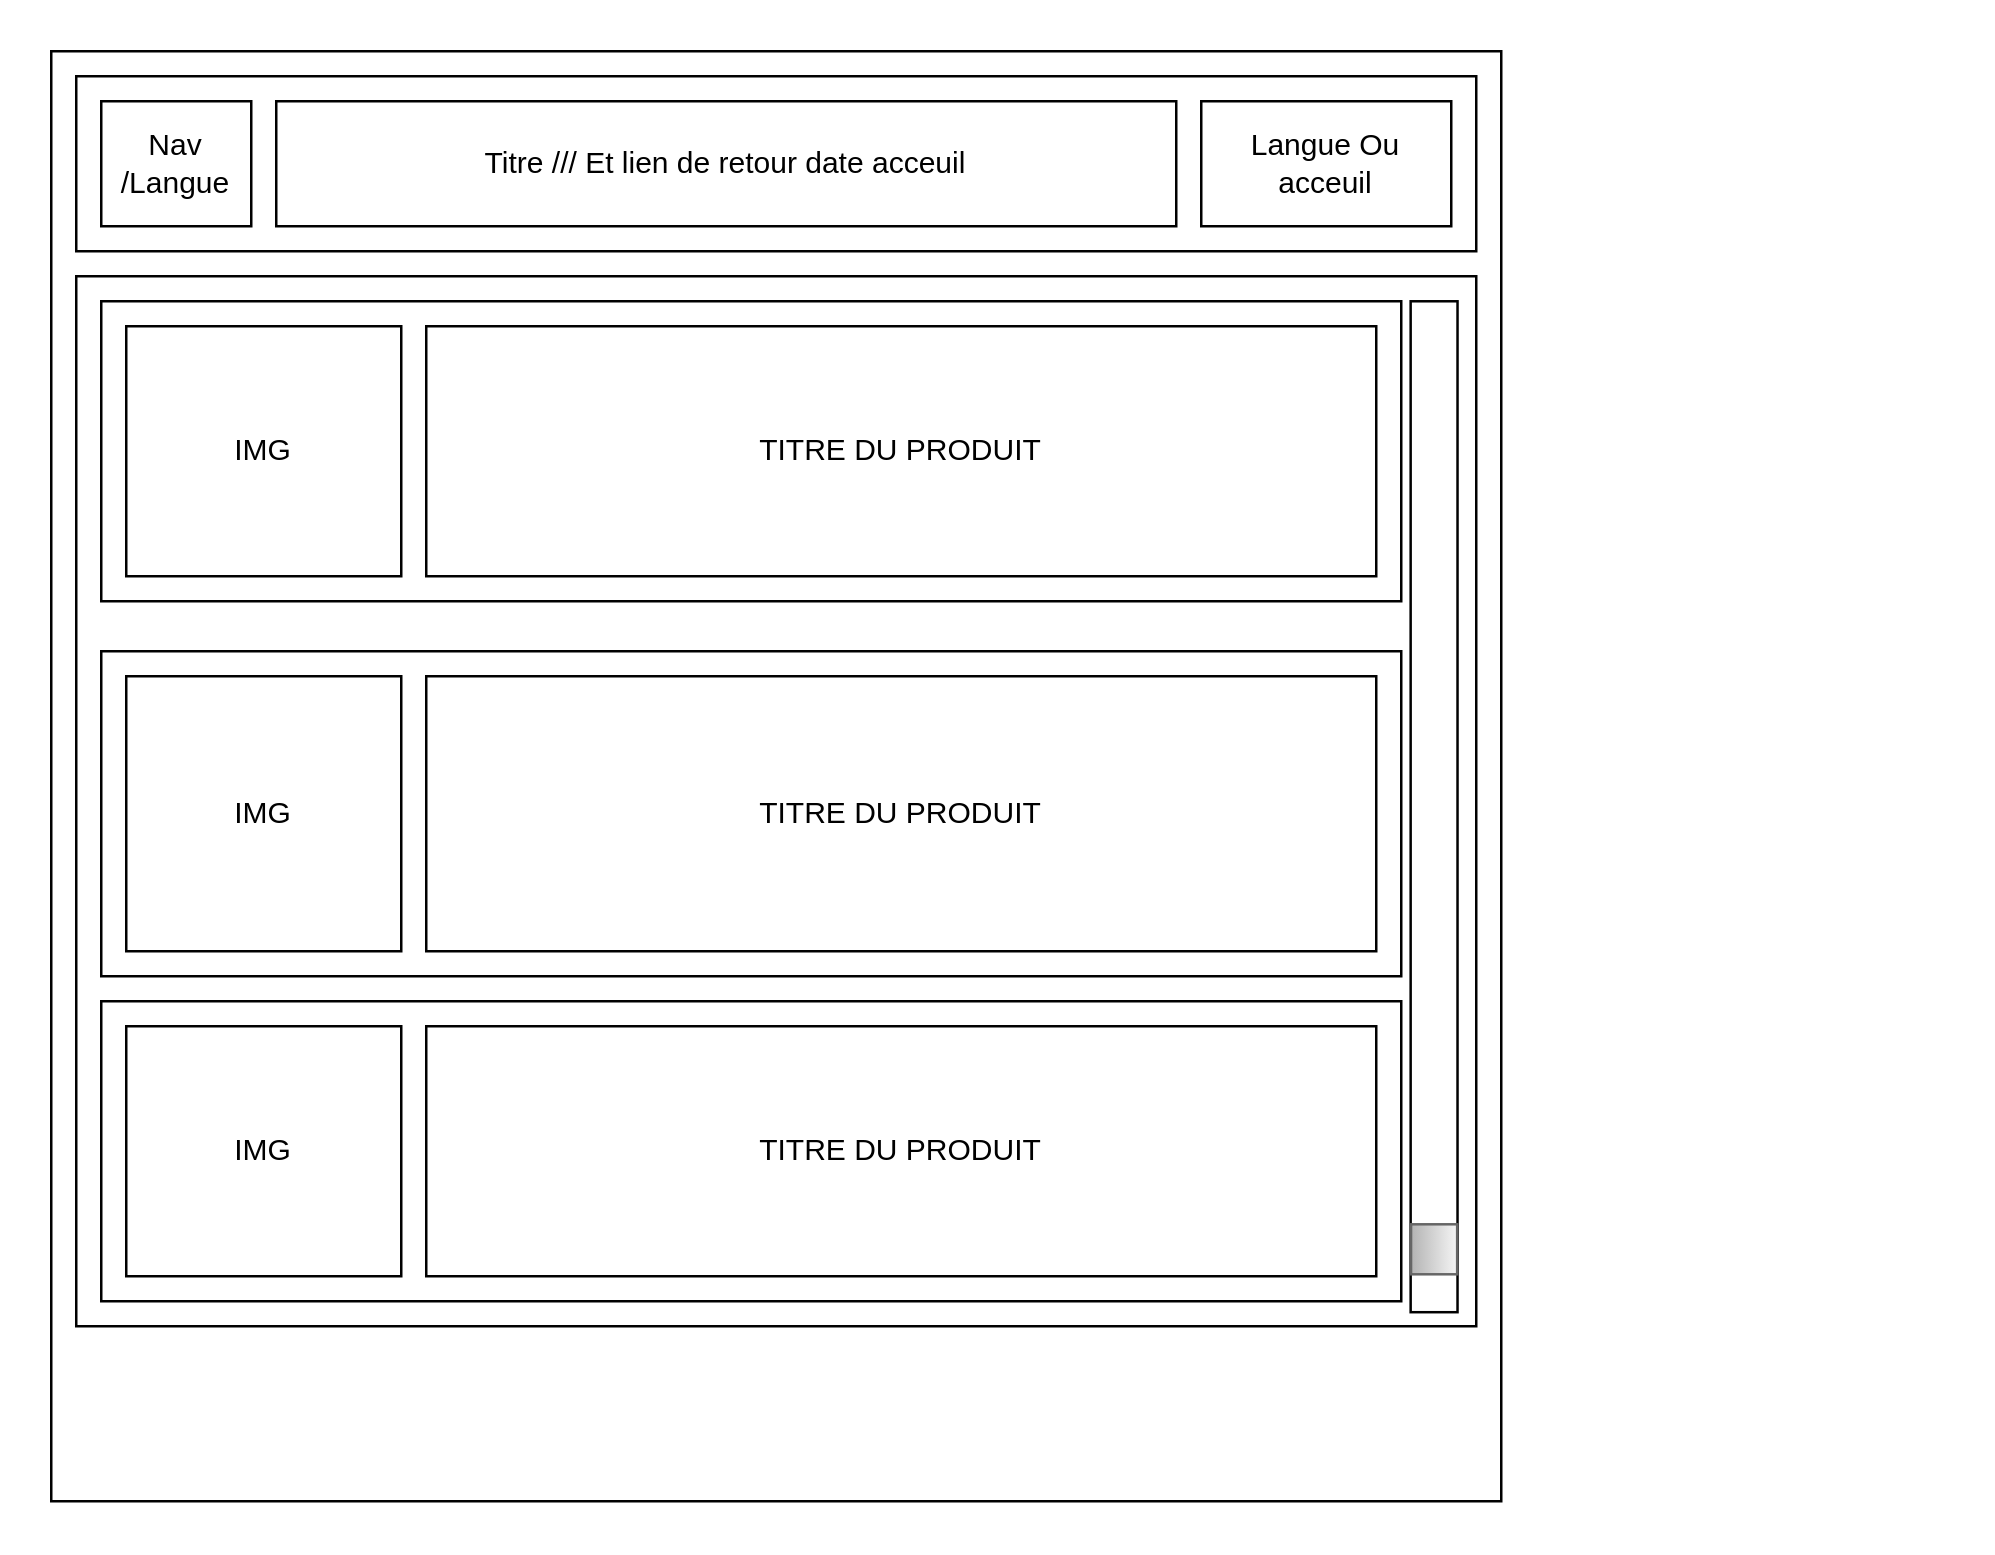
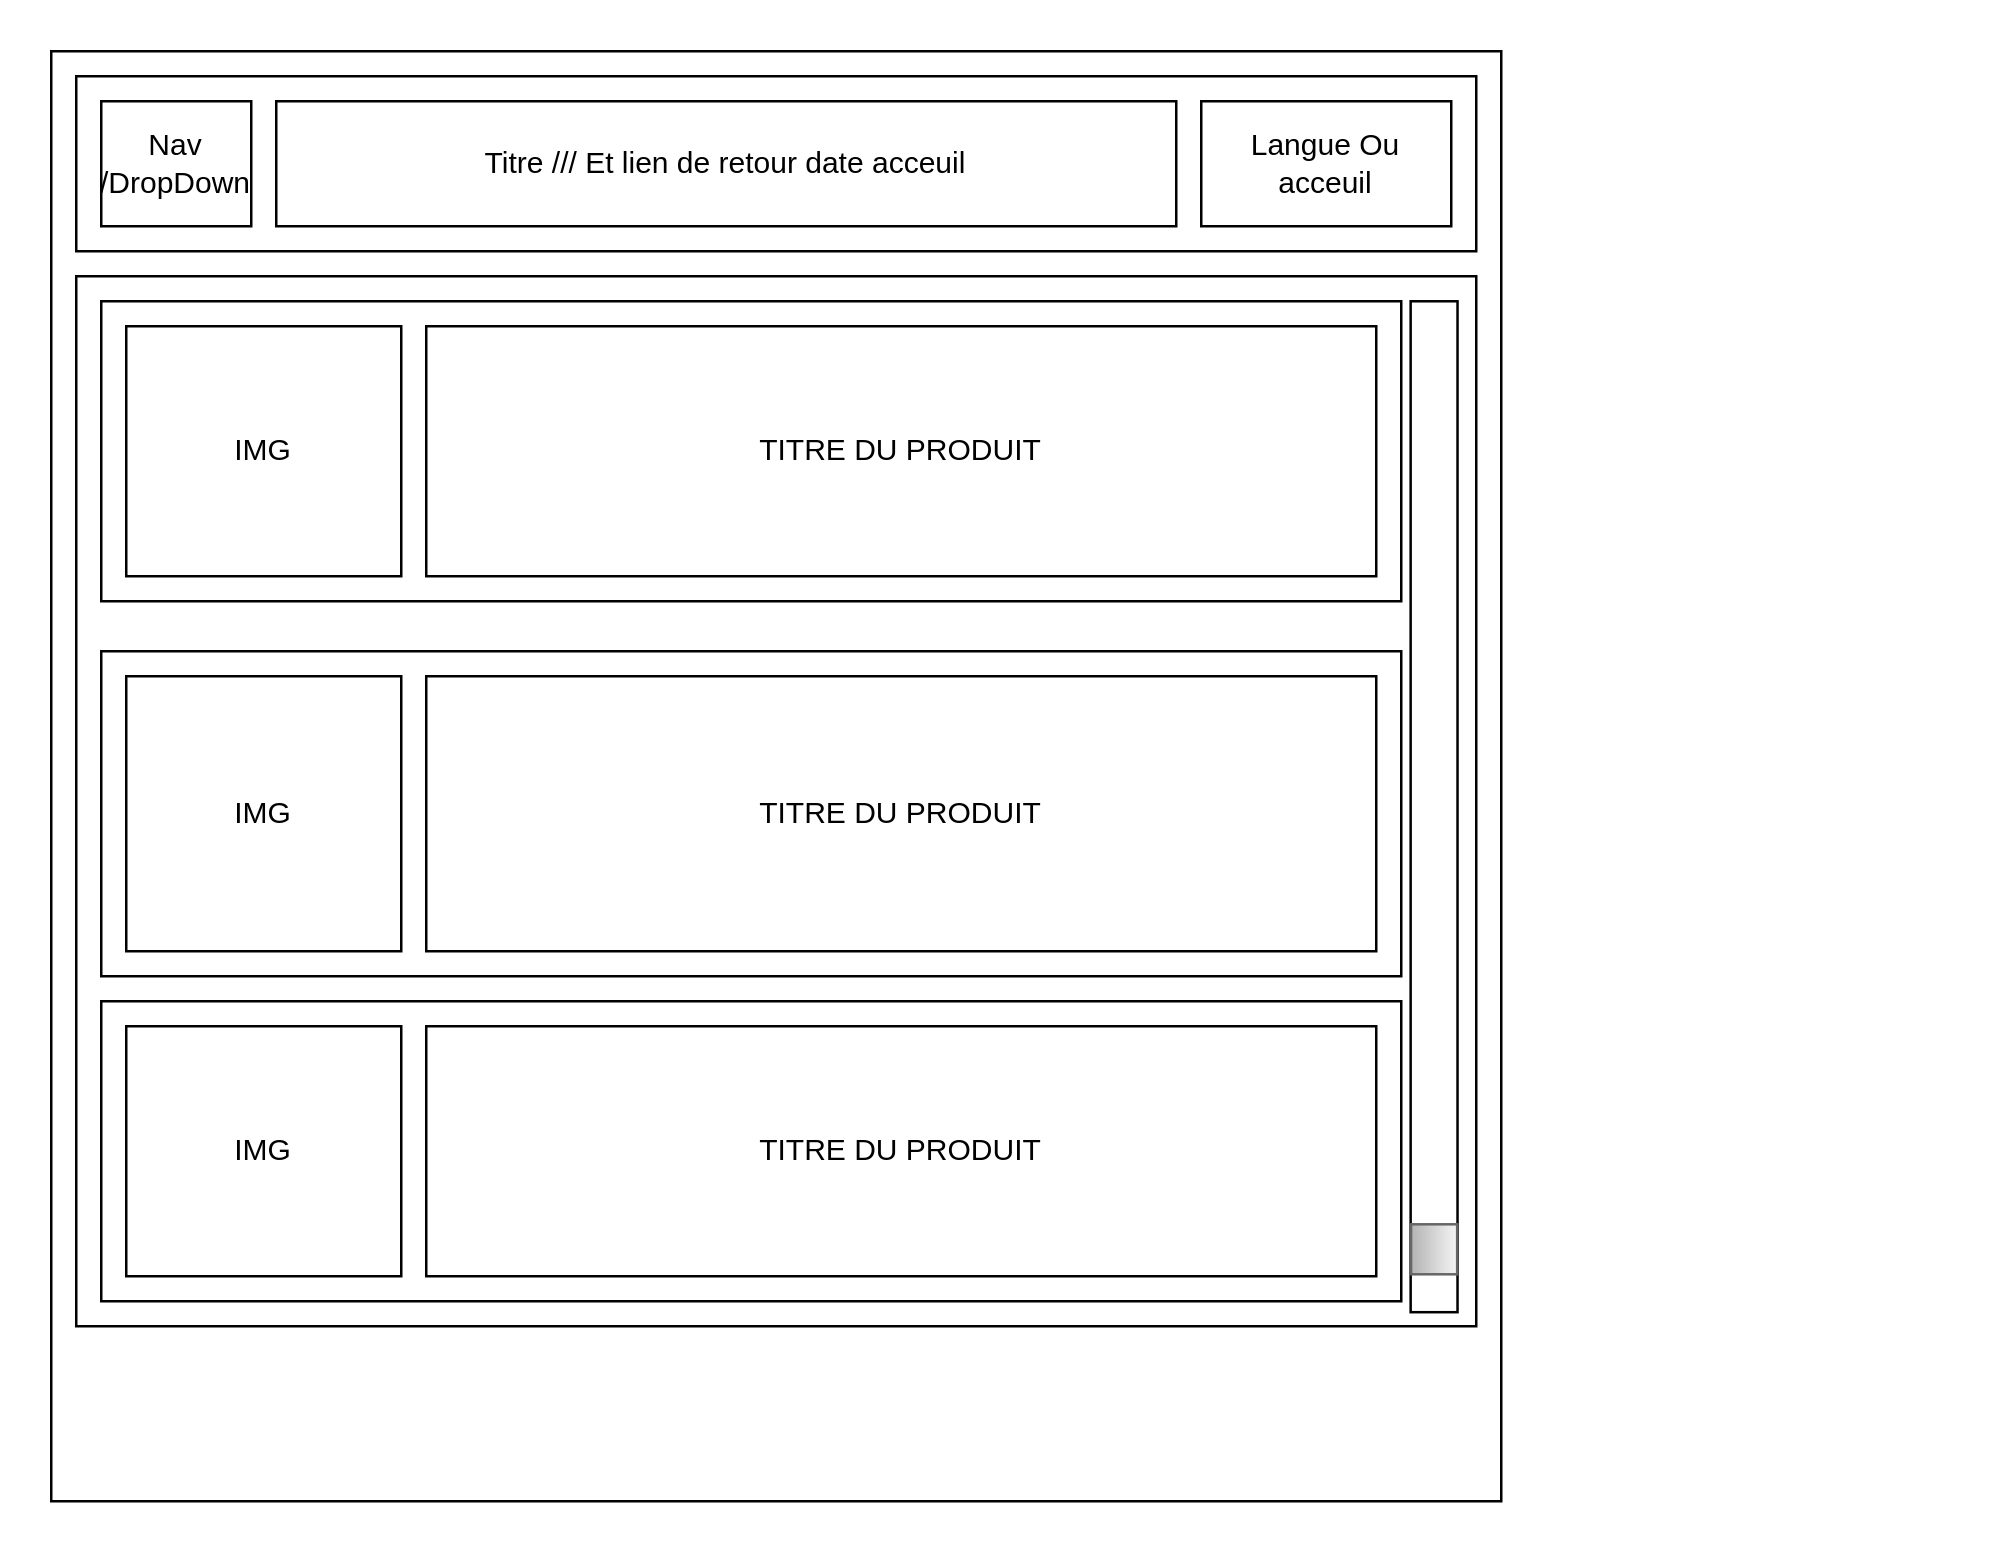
(176, 164) -> (176, 164)
